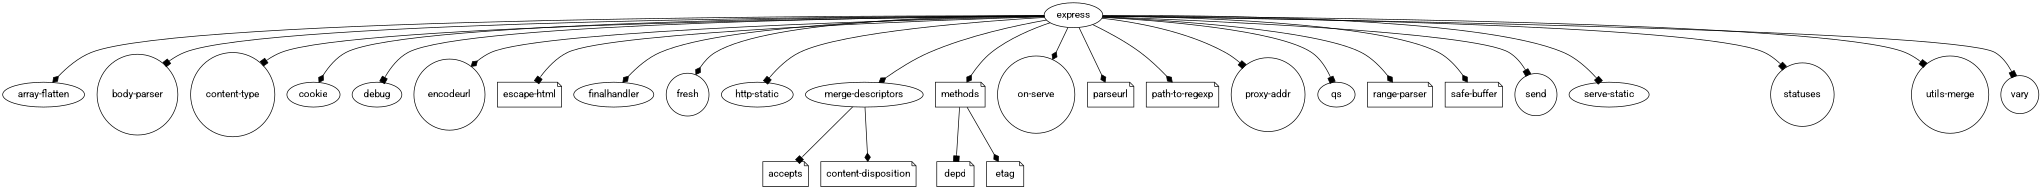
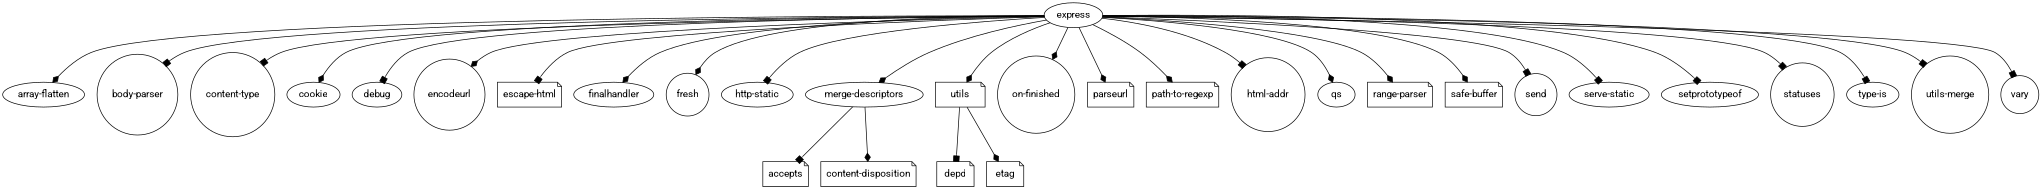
(1247, 33) -> (1247, 33)
(960, 95) -> (960, 95)
(1036, 95) -> (1036, 95)
(1268, 95) -> (1268, 95)
none -> (1710, 95)
none -> (1873, 95)
